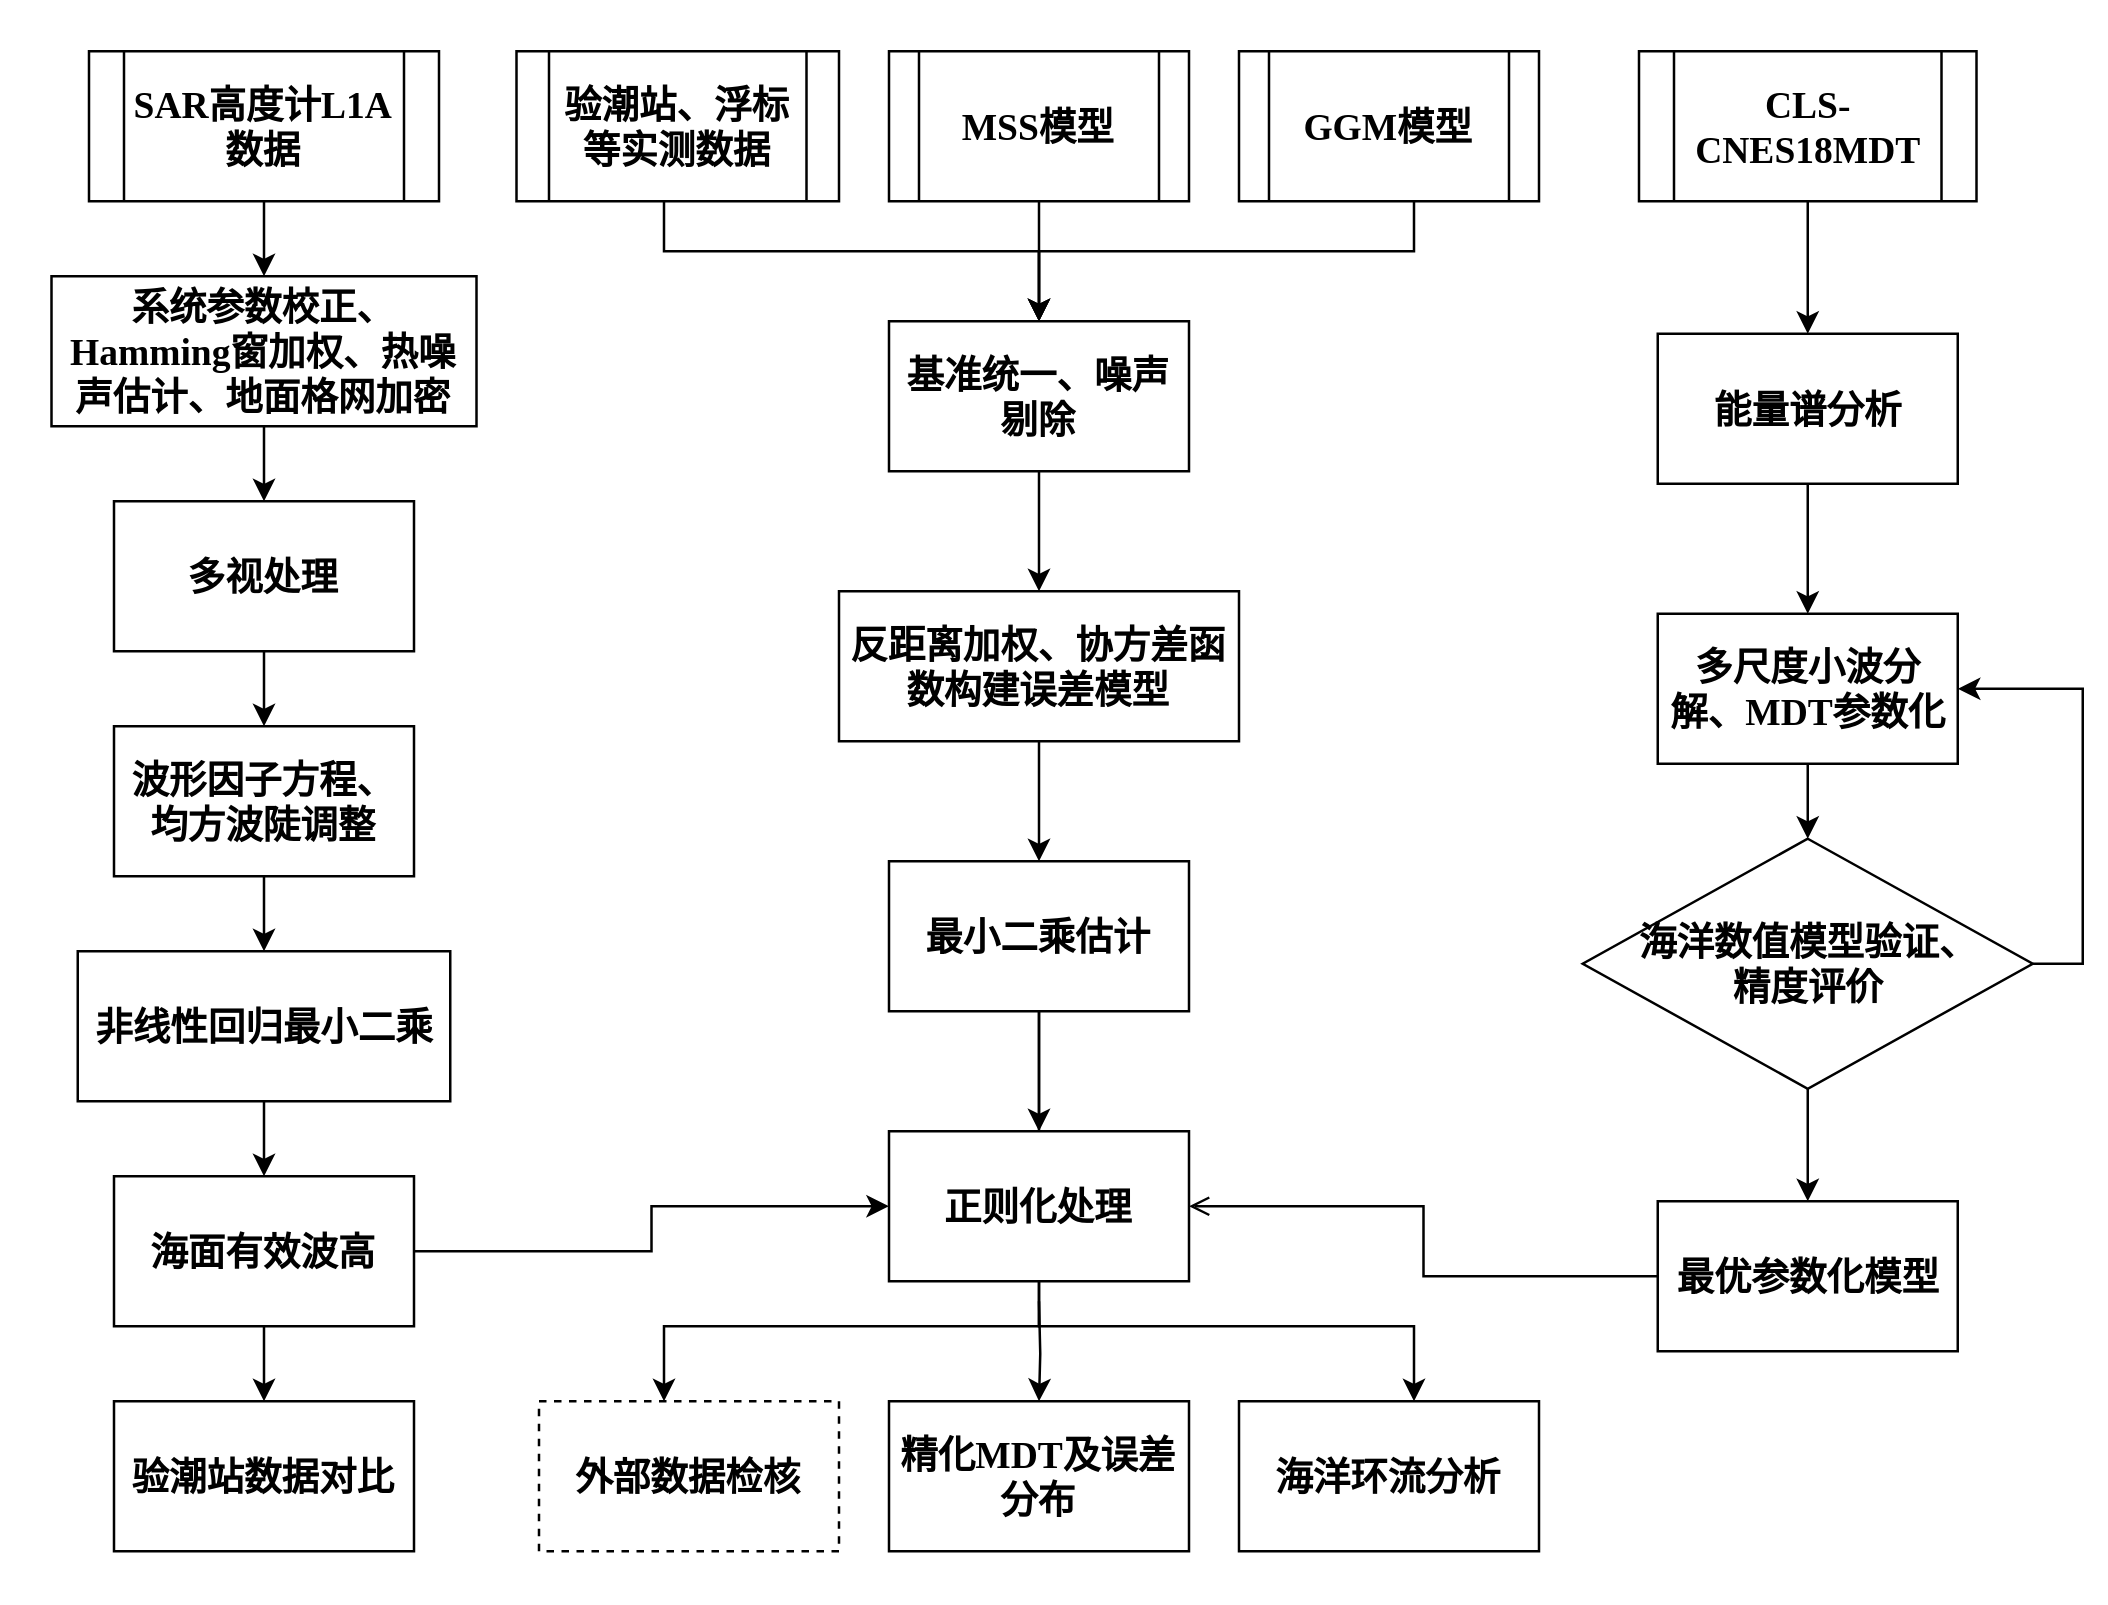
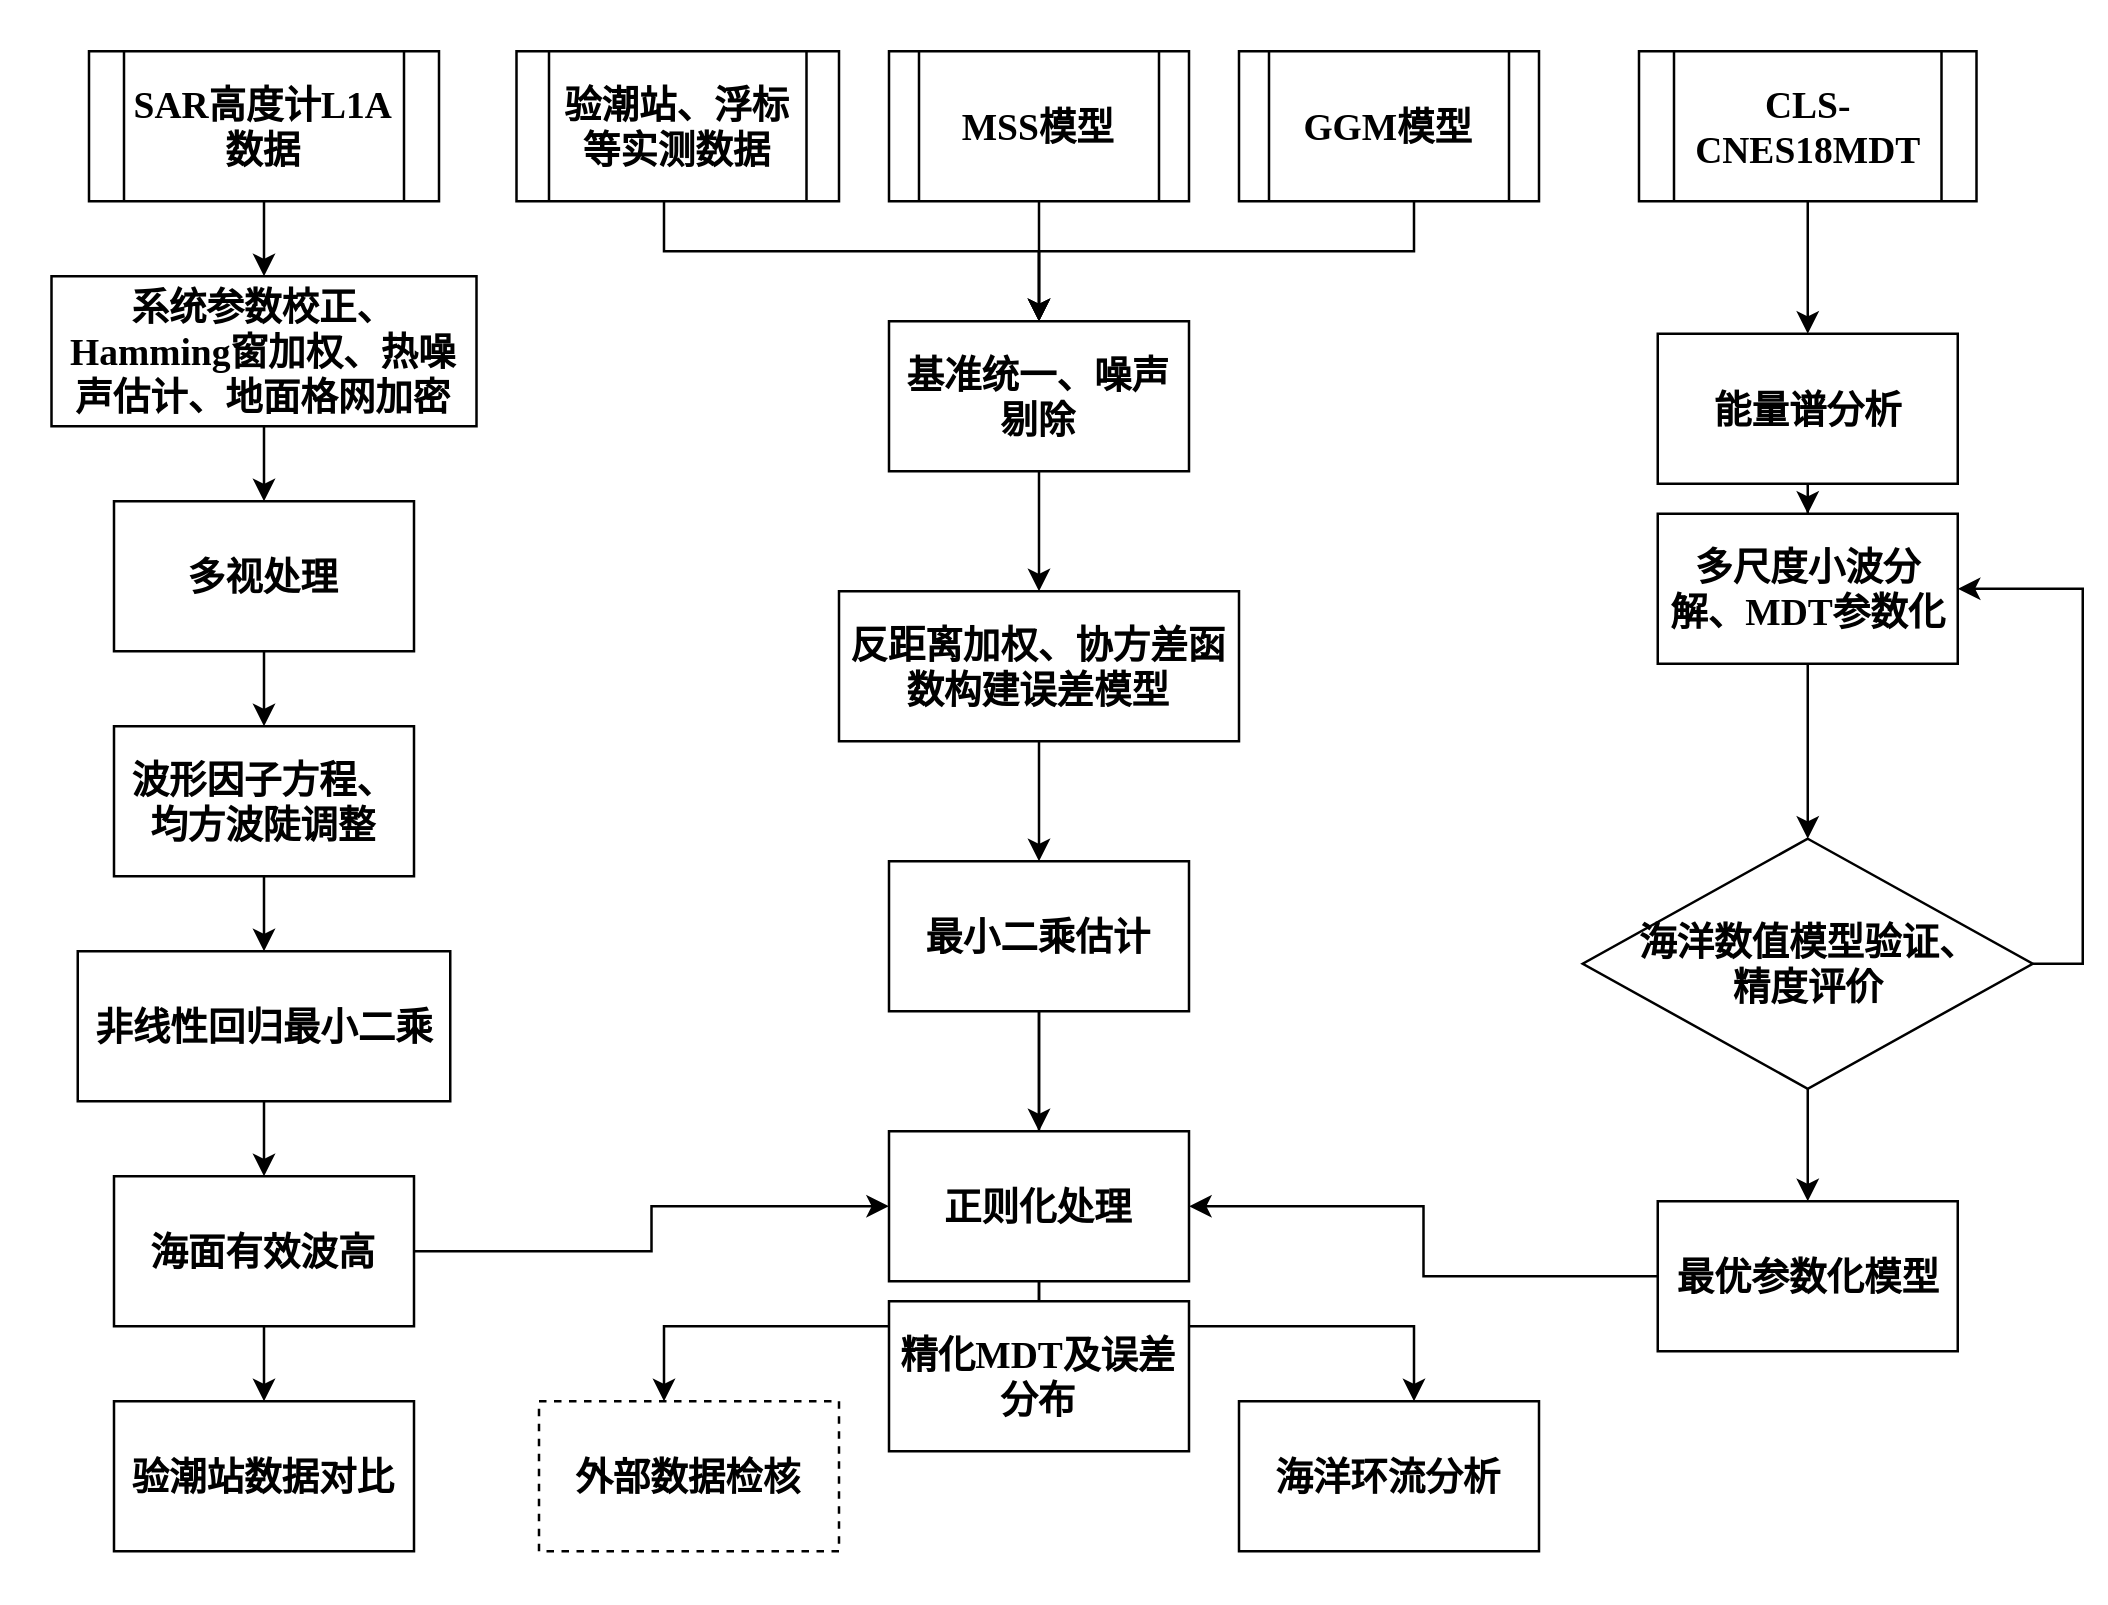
(1808, 689) -> (1808, 589)
(1202, 1206) -> (1207, 1206)
(1039, 1476) -> (1039, 1376)
